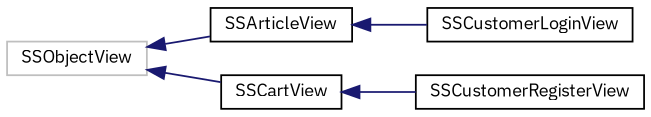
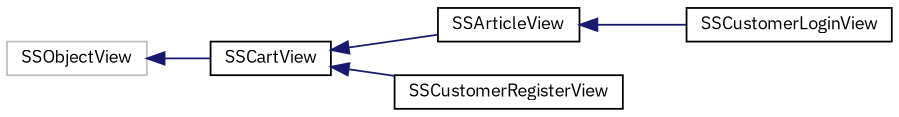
(188, 40) -> (393, 41)
